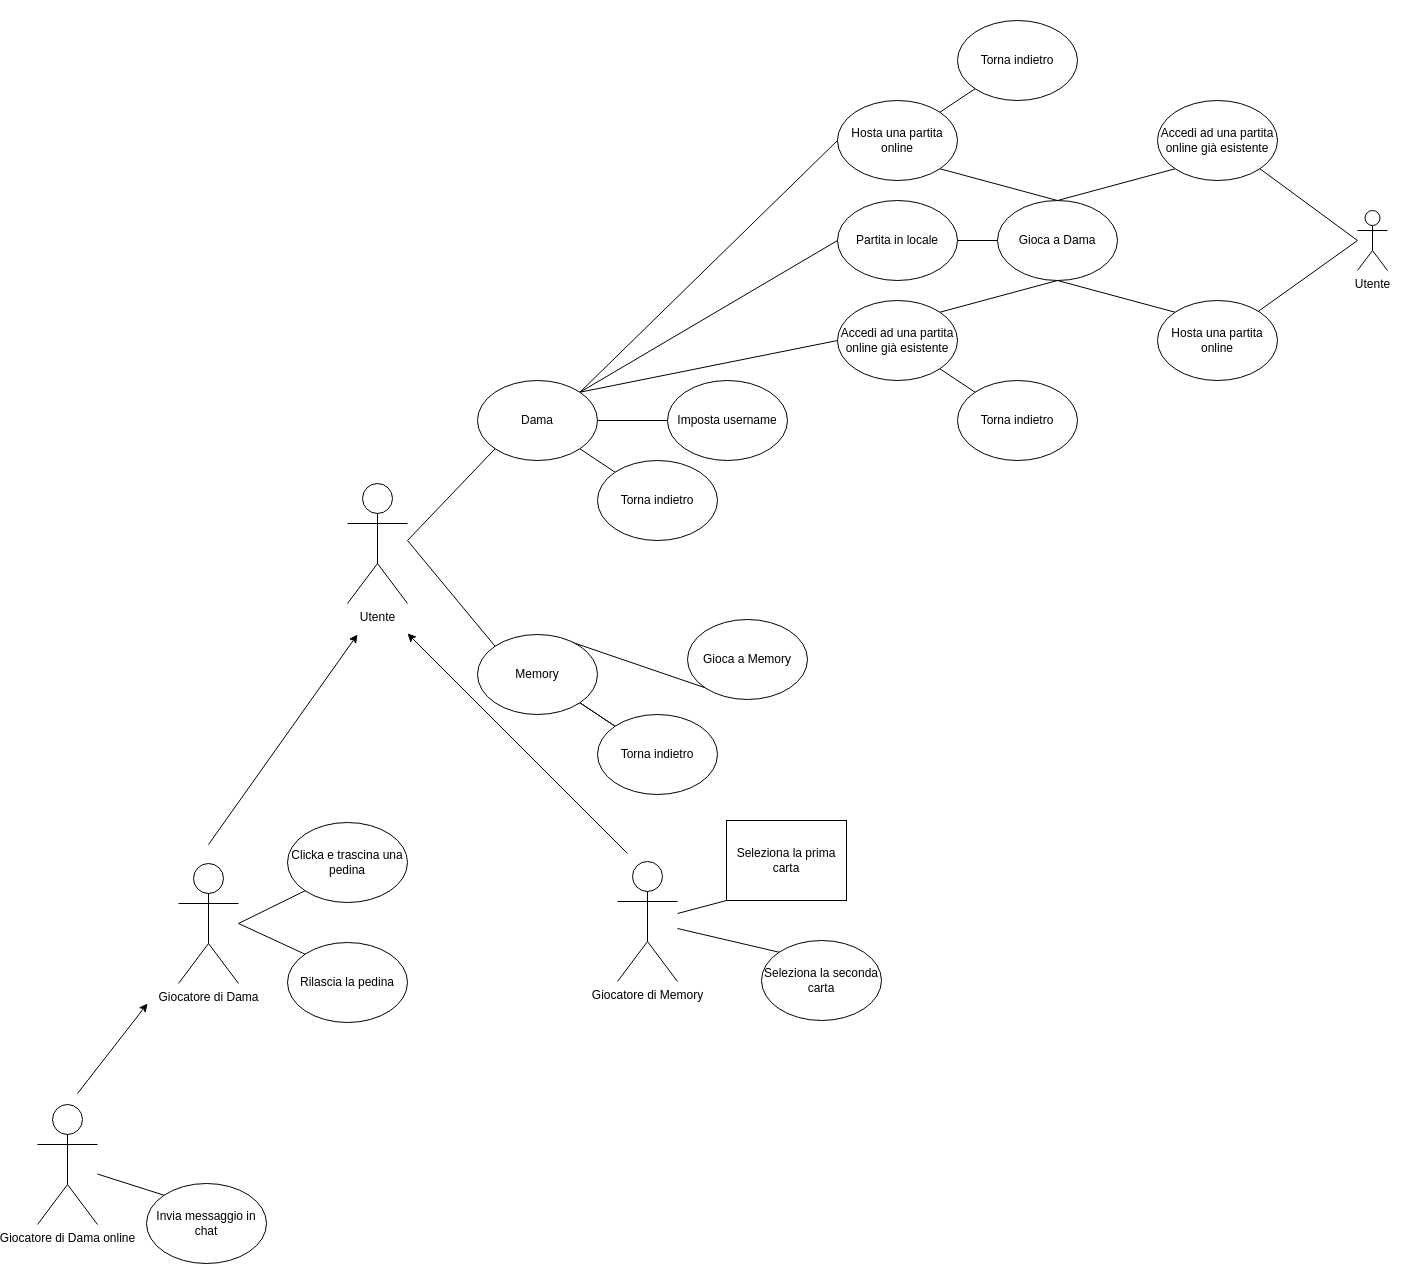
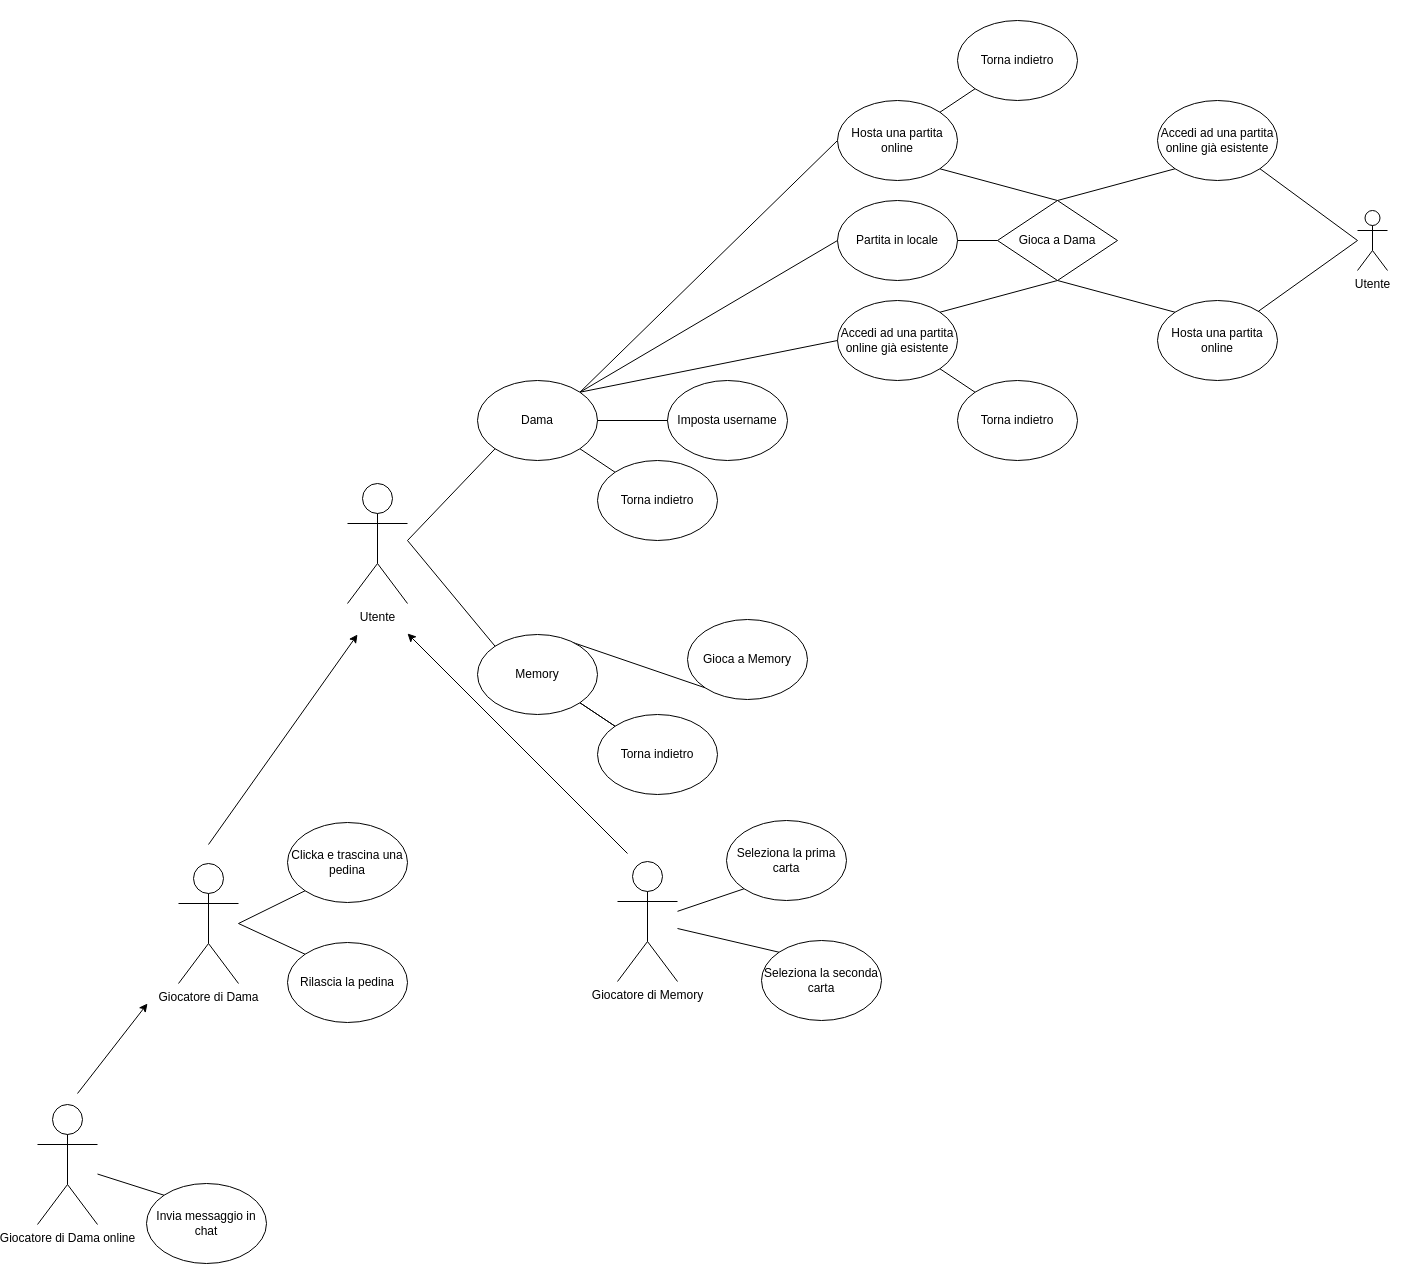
(1058, 241) -> (1058, 241)
(787, 861) -> (787, 861)
